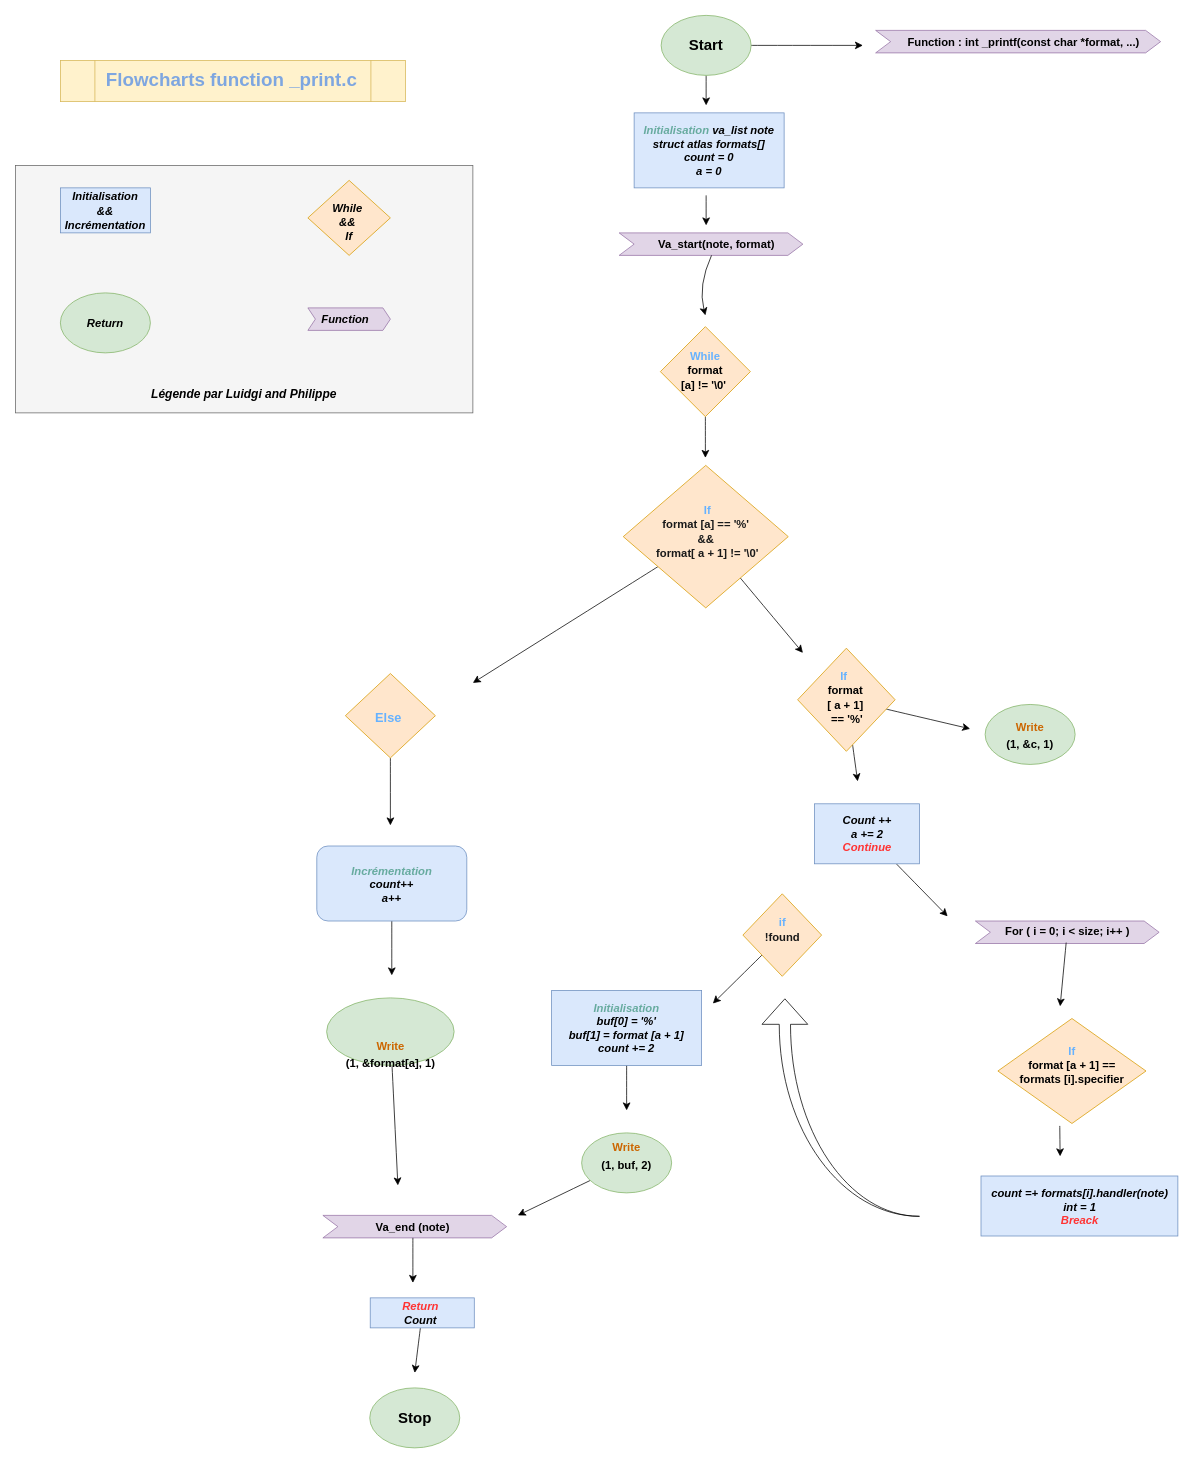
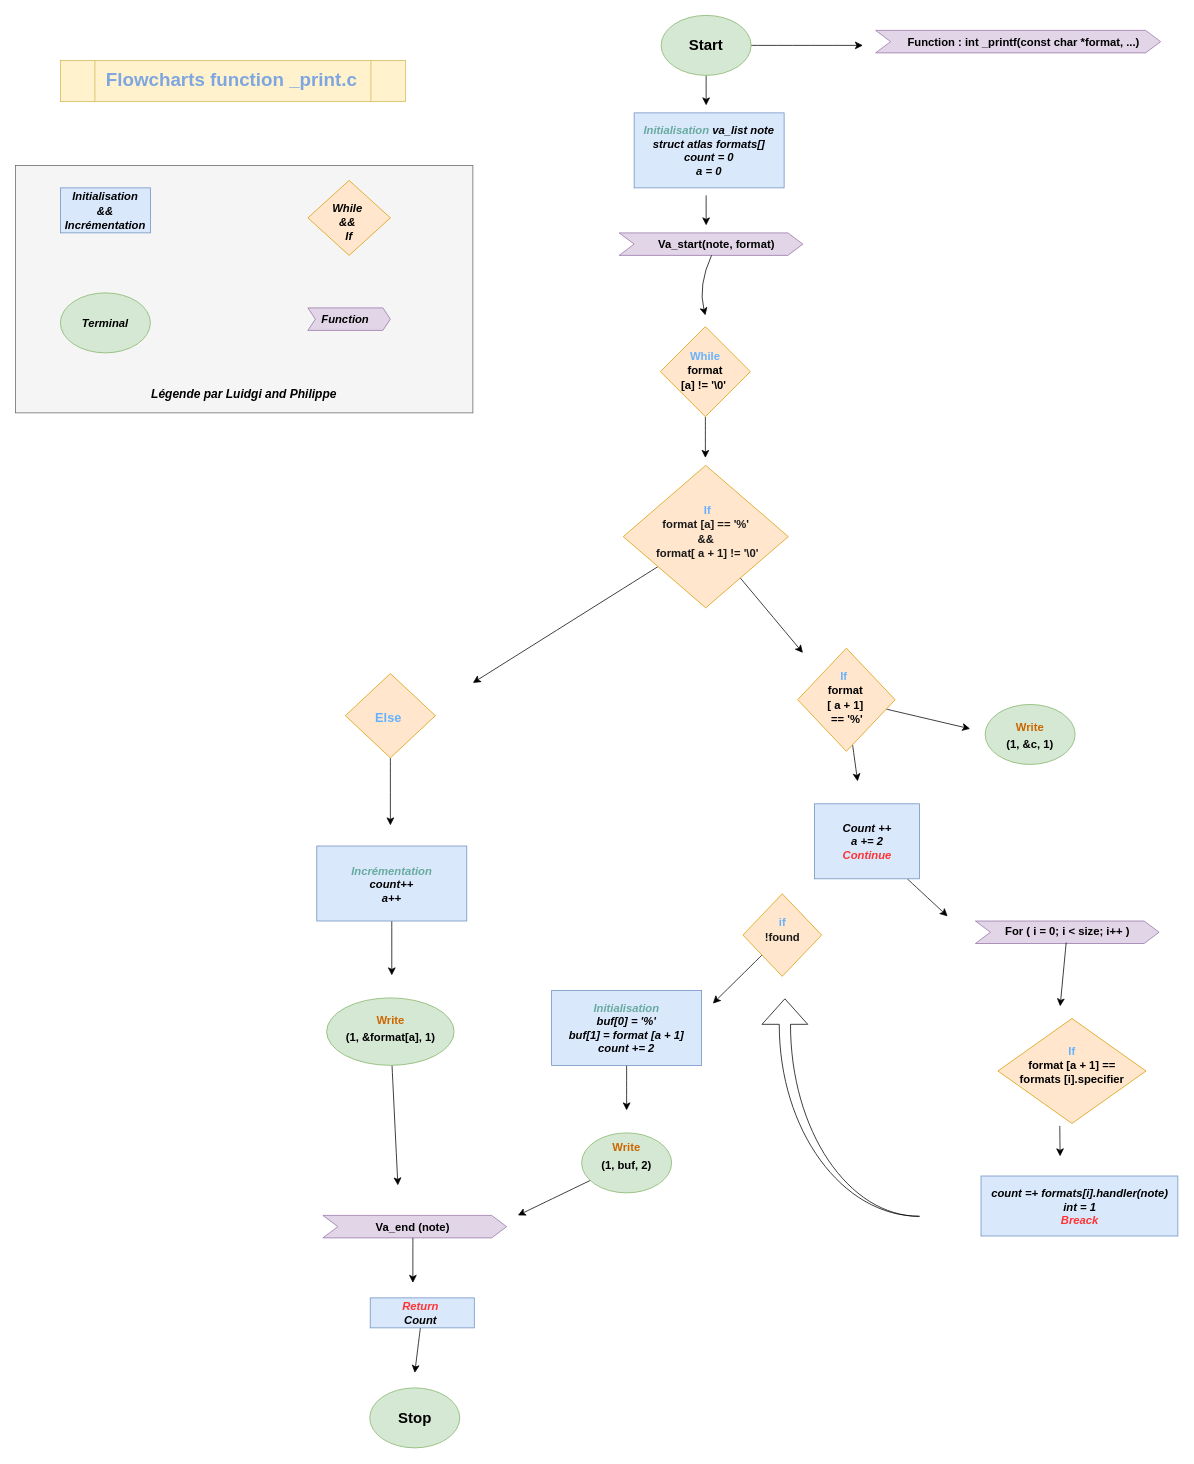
(105, 323) -> (105, 323)
(867, 834) -> (867, 841)
(392, 884) -> (392, 884)
(390, 1054) -> (390, 1028)
